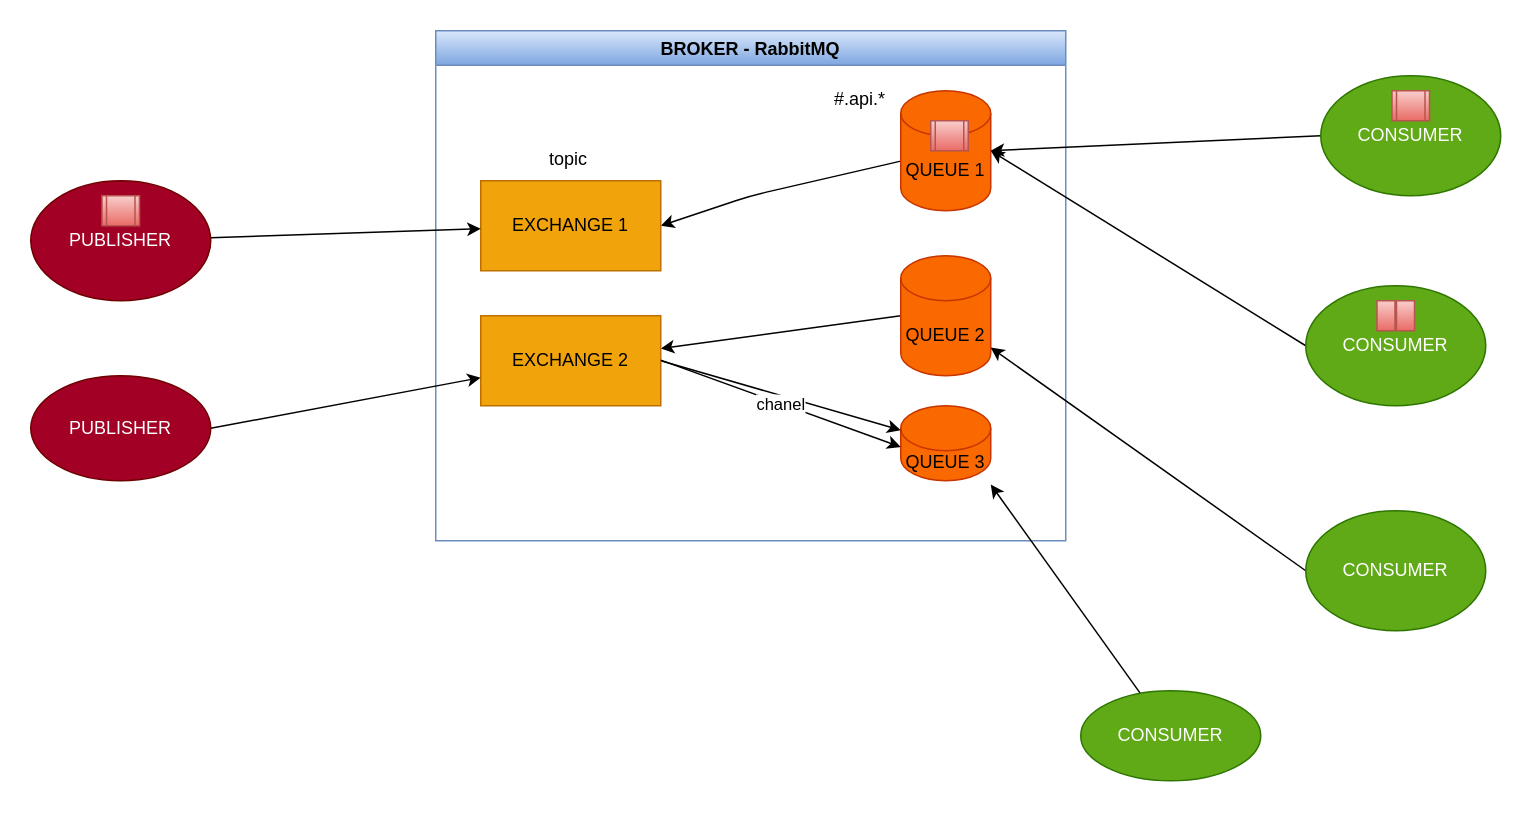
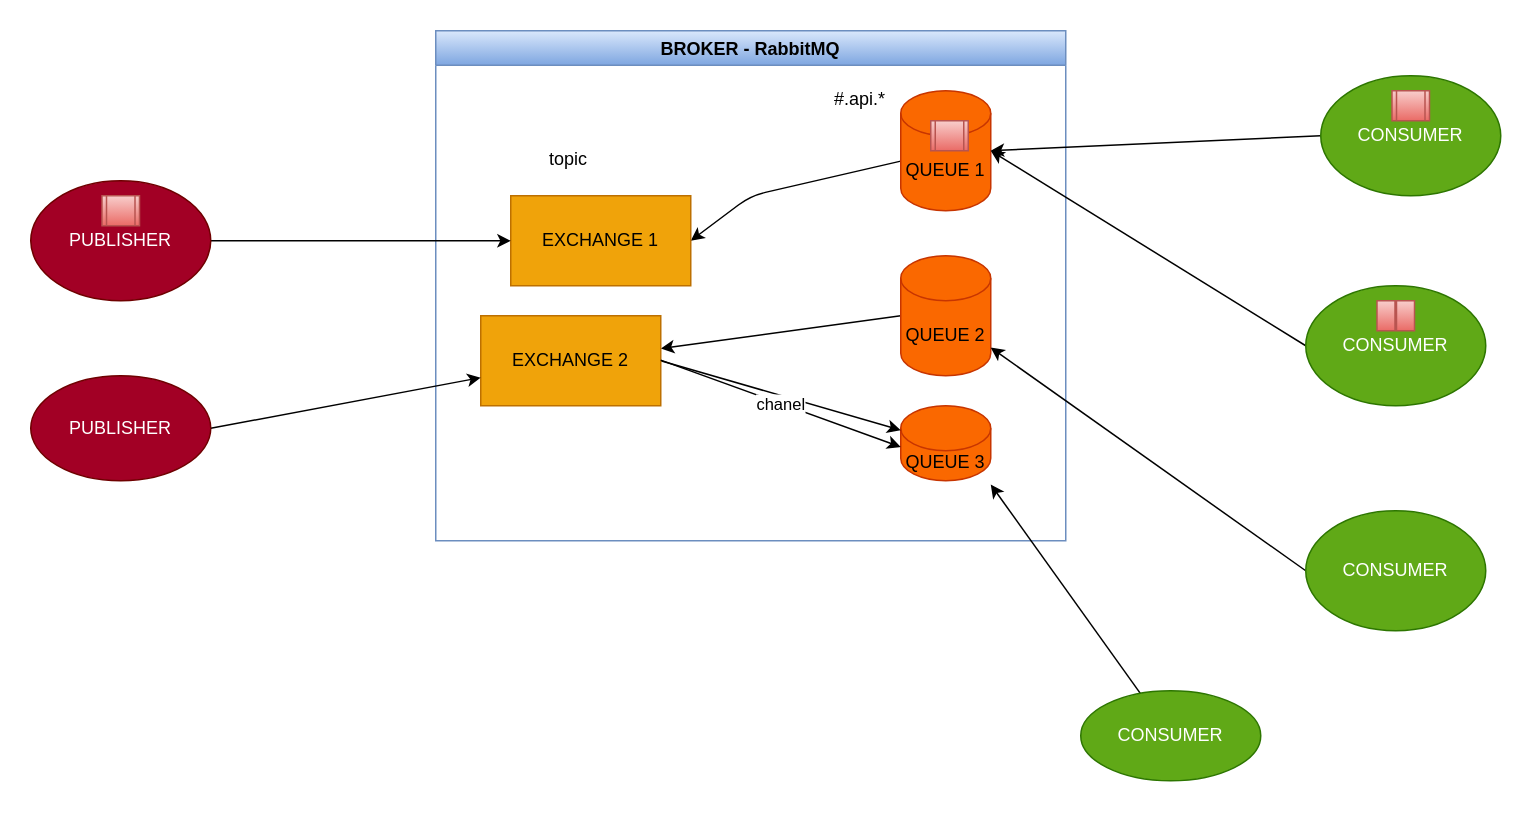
(571, 226) -> (601, 241)
